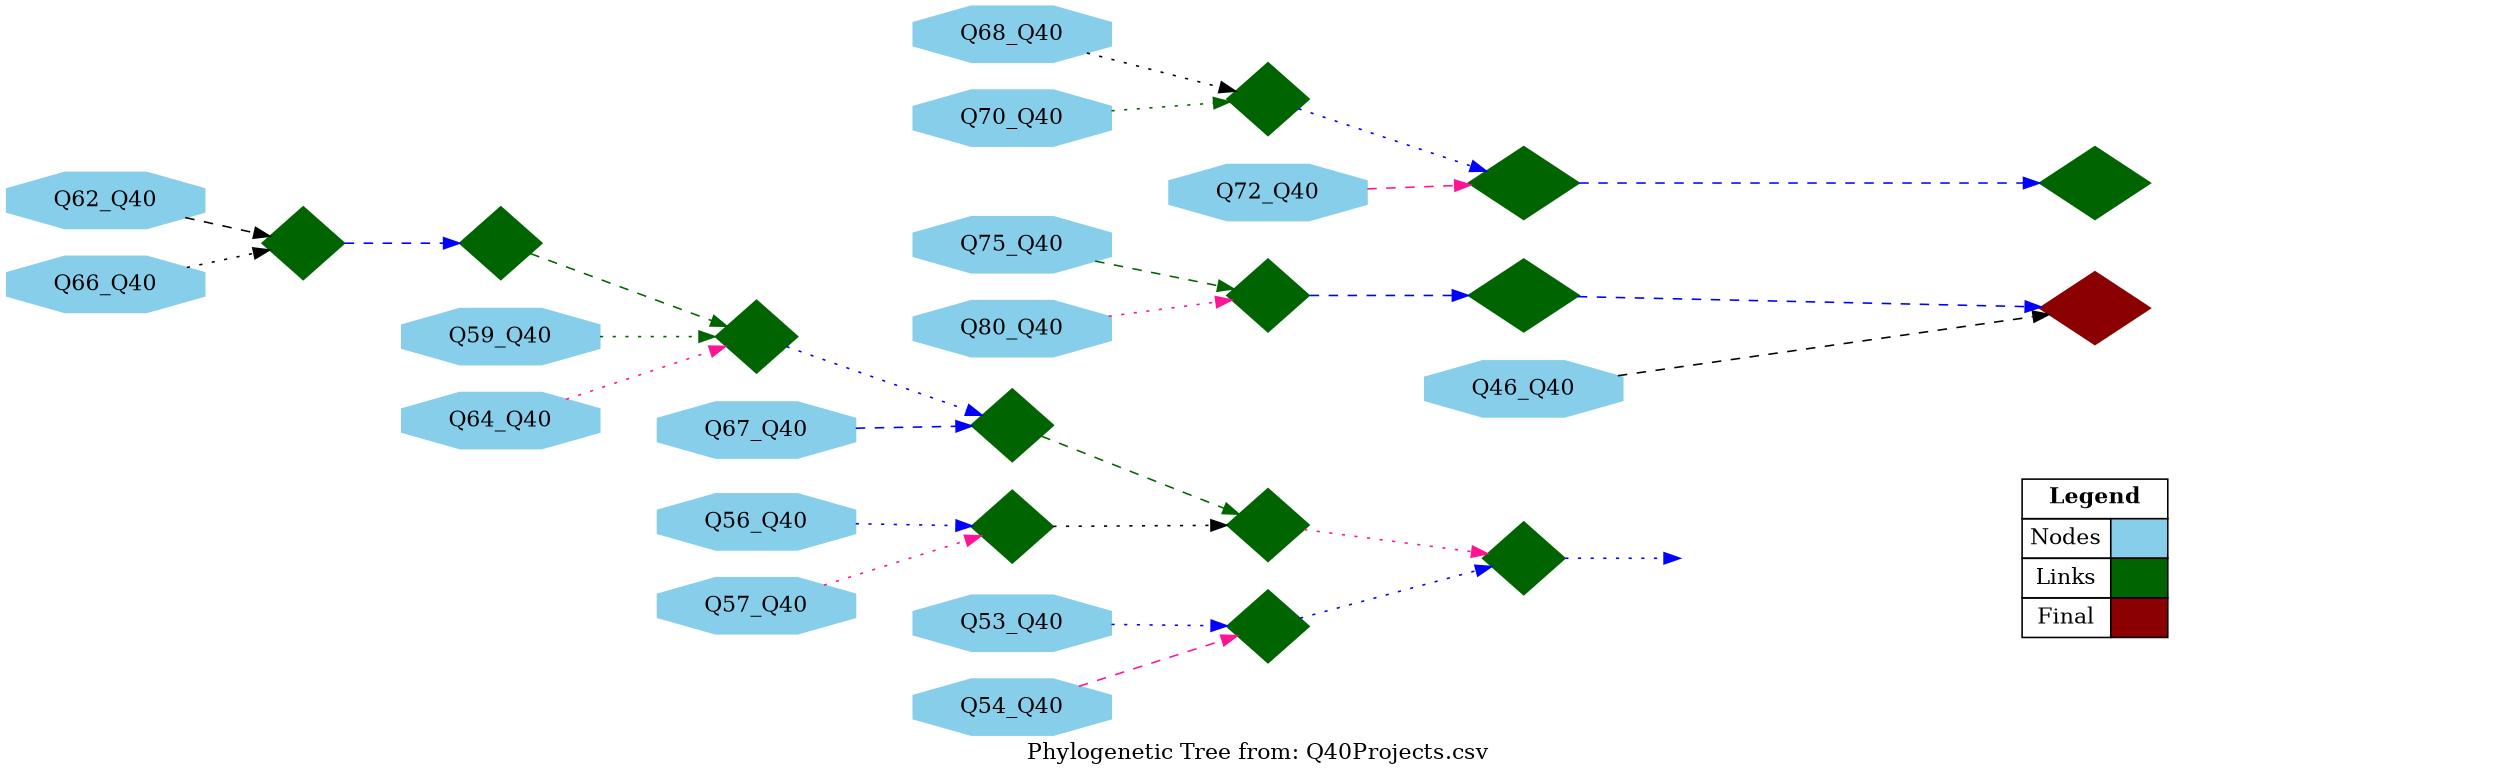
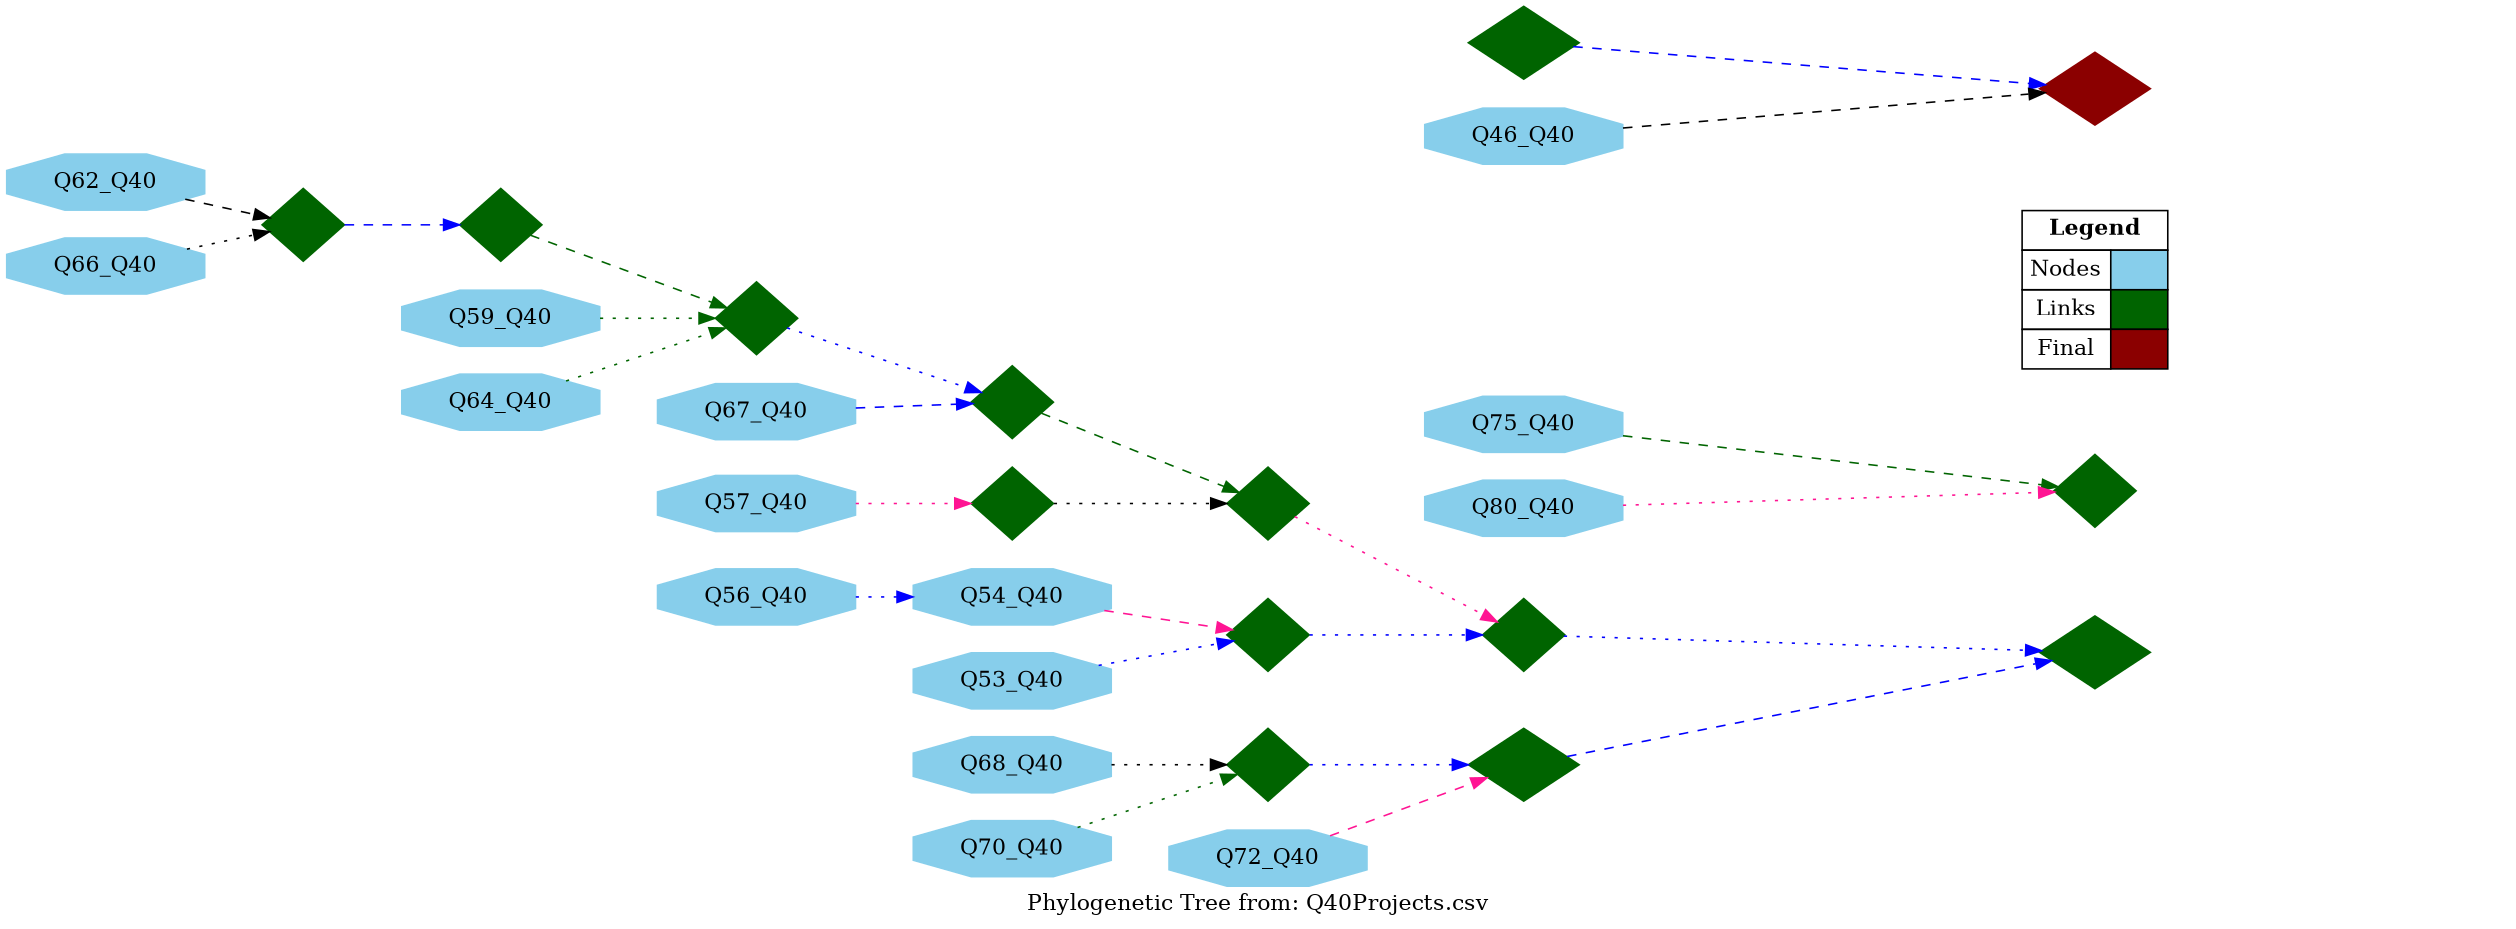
(1381, 295) -> none
(638, 375) -> (638, 357)
(906, 525) -> (876, 597)
(1615, 558) -> (1795, 643)
